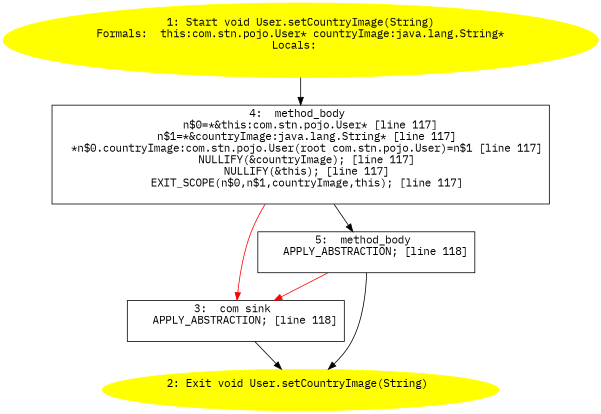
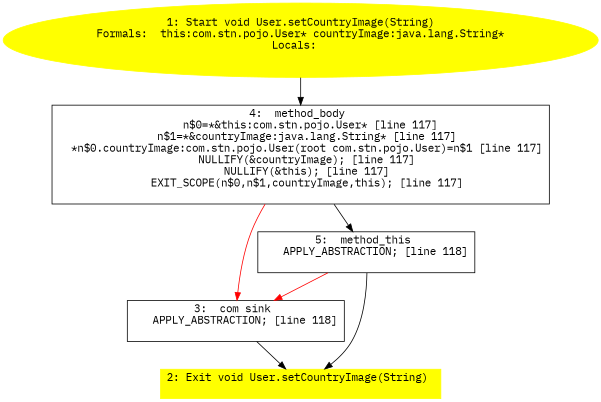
(366, 252) -> (366, 252)
(301, 390) -> (301, 384)
